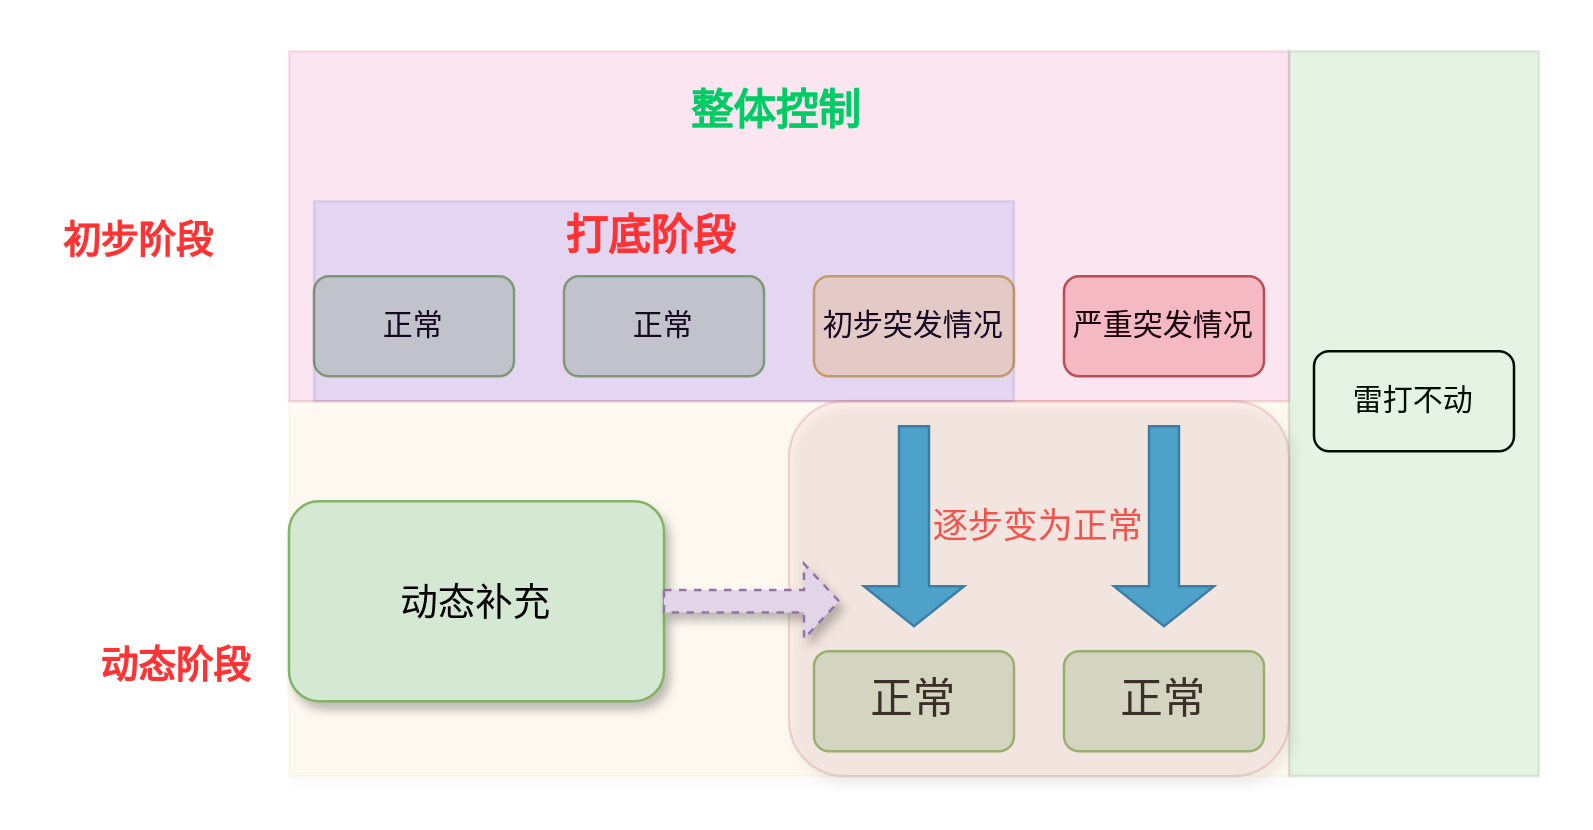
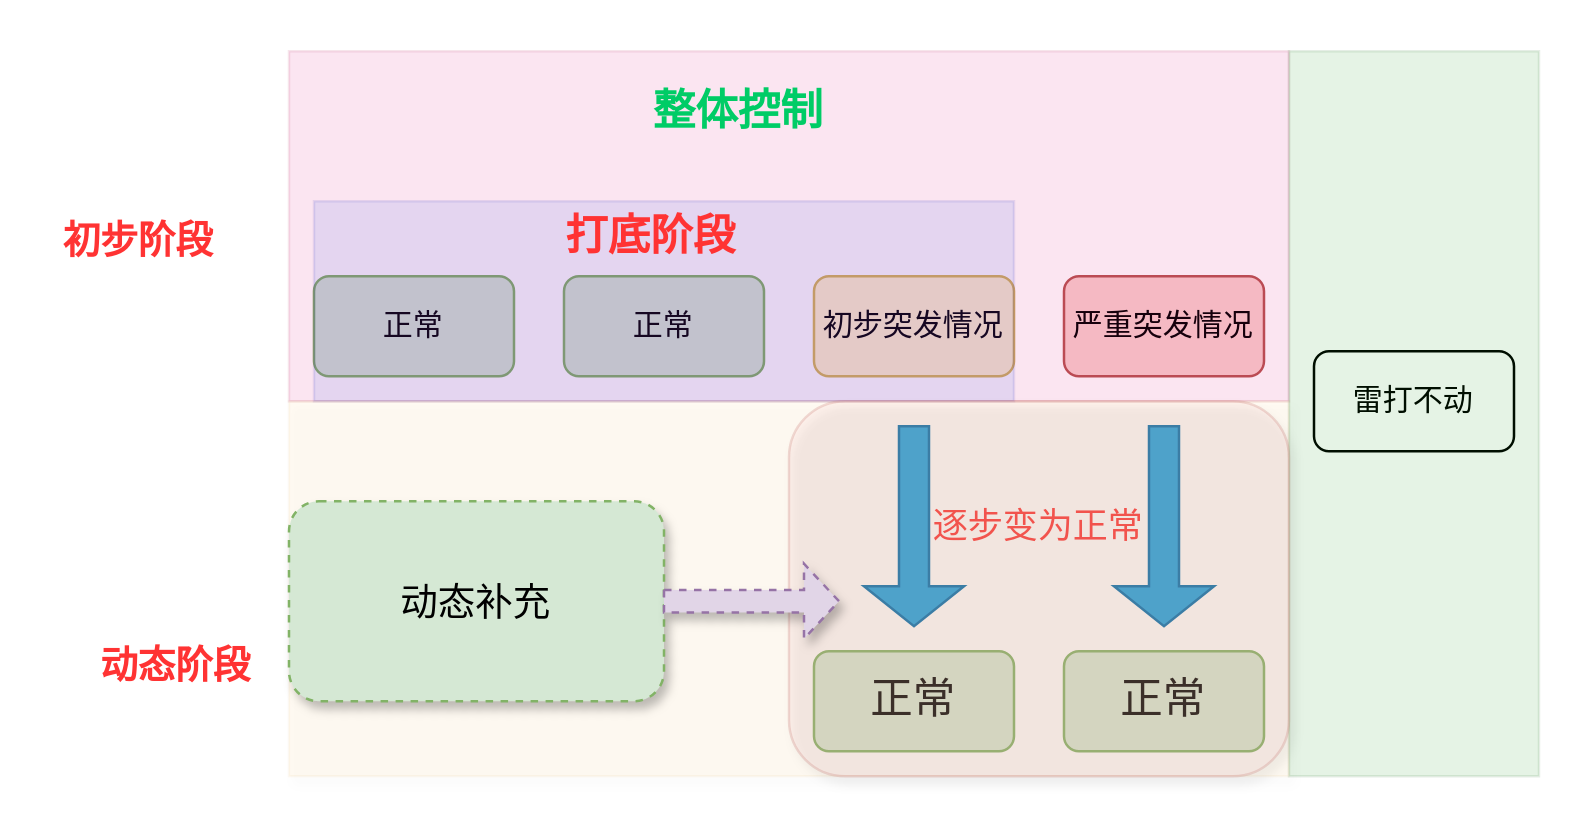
(776, 114) -> (739, 114)
(476, 601) -> (476, 601)
